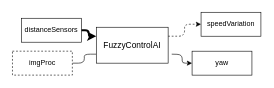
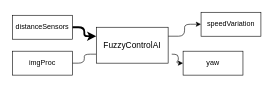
(51, 30) -> (42, 27)
(185, 31) -> (185, 31)
(42, 63) -> (42, 63)
(222, 63) -> (213, 63)
